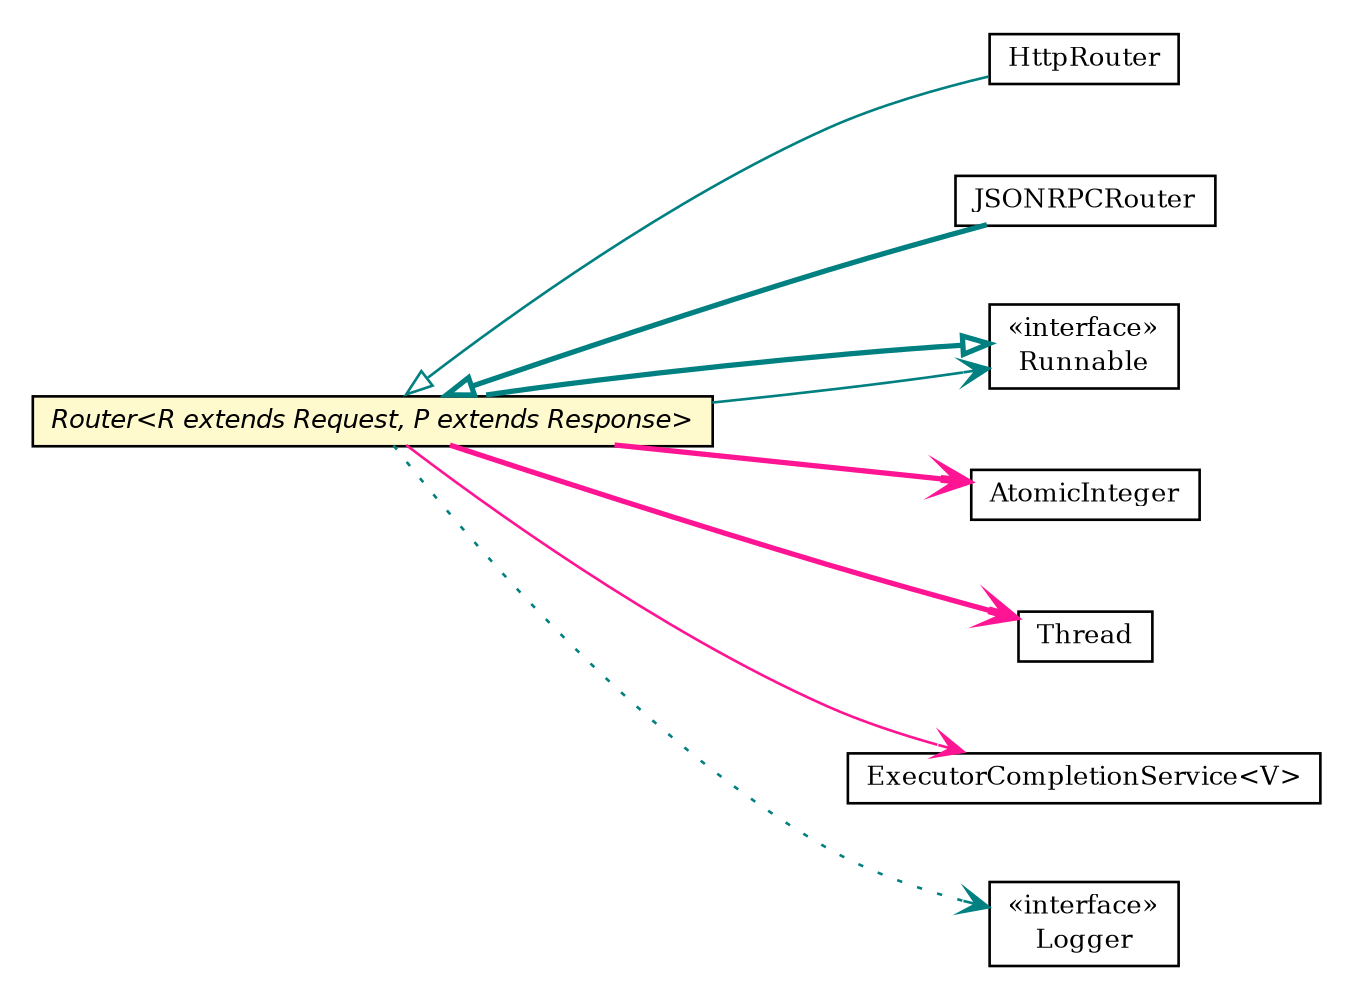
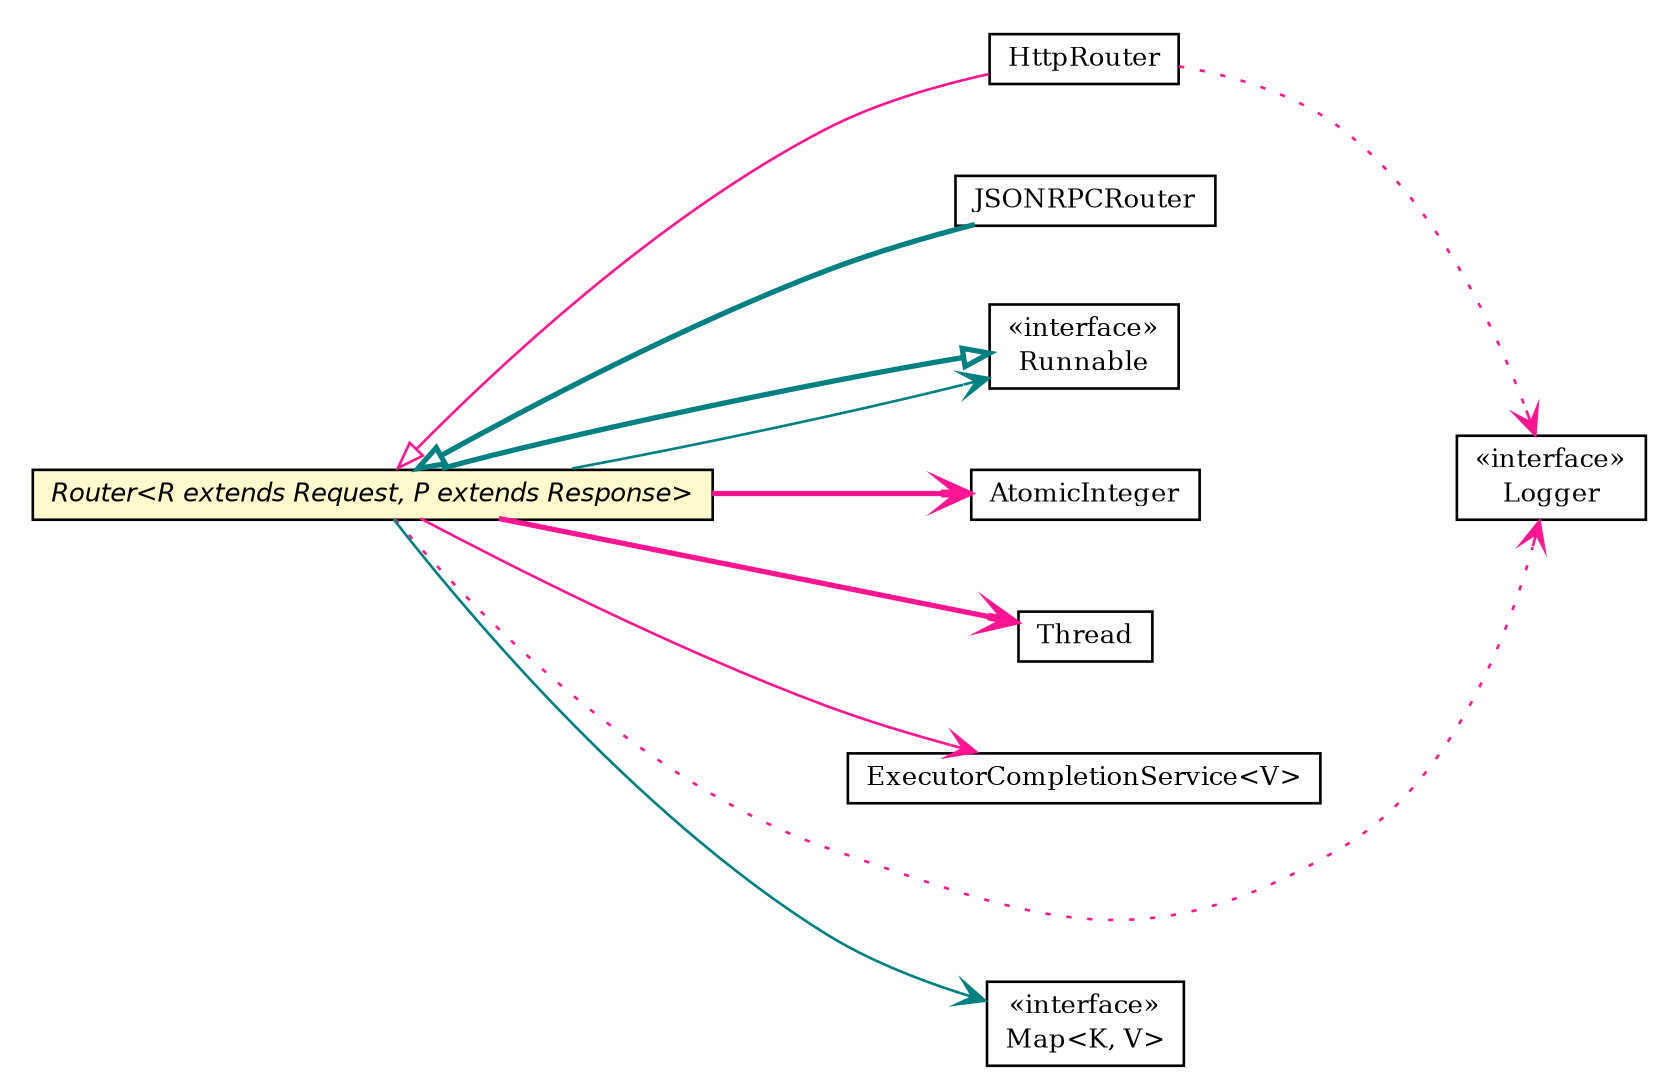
none -> (1401, 186)
(693, 198) -> (678, 222)
(647, 715) -> (996, 902)
none -> (1084, 1024)
